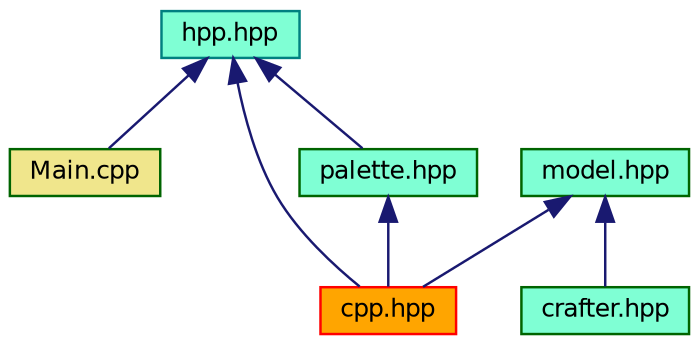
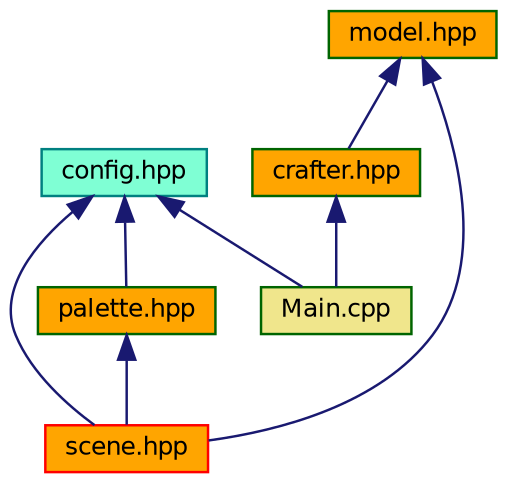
(231, 35) -> (124, 173)
(388, 173) -> (127, 311)
(605, 173) -> (413, 35)
none -> (336, 254)
(388, 311) -> (127, 449)
(605, 311) -> (336, 173)
